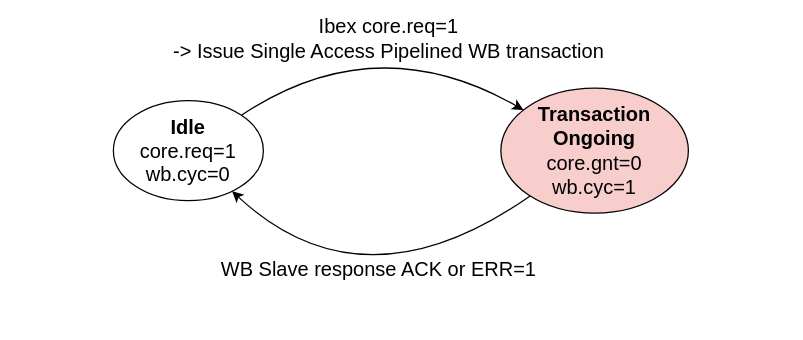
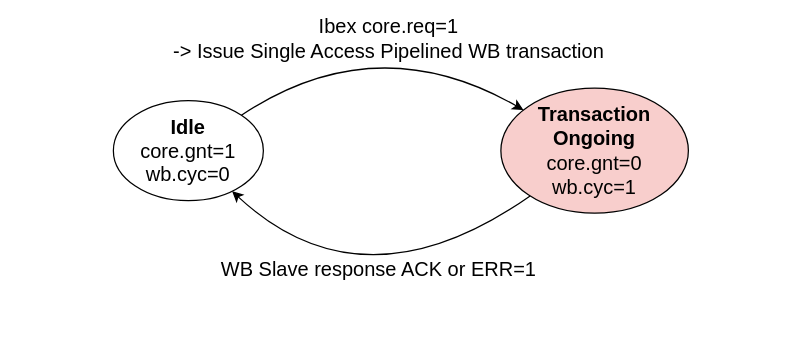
(188, 151) -> (188, 151)
